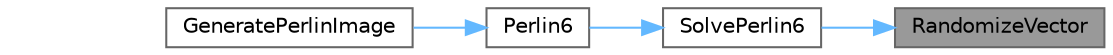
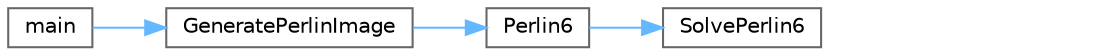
none -> (50, 28)
(1000, 28) -> none
